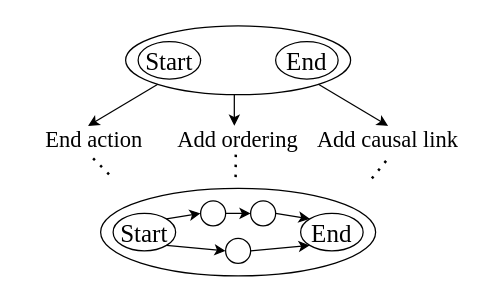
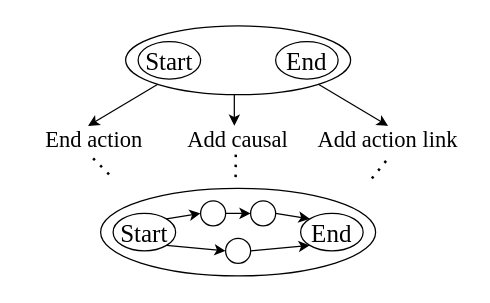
(238, 139) -> (238, 139)
(388, 139) -> (388, 139)
